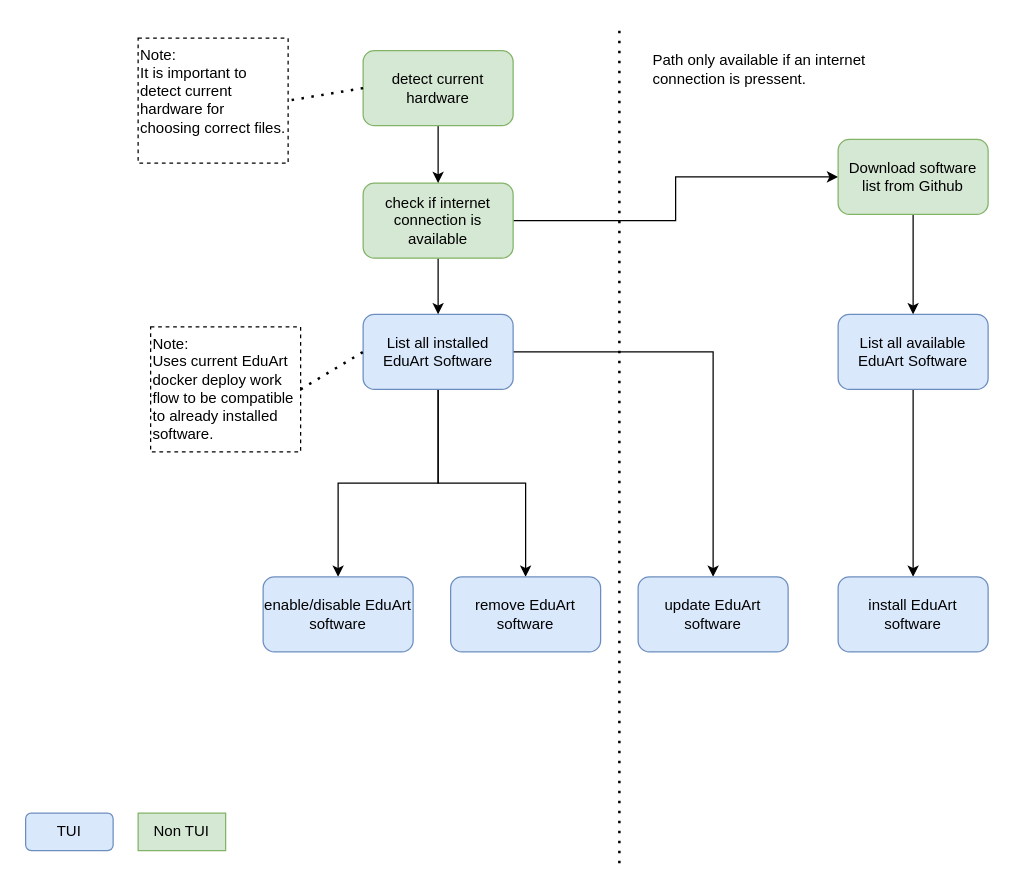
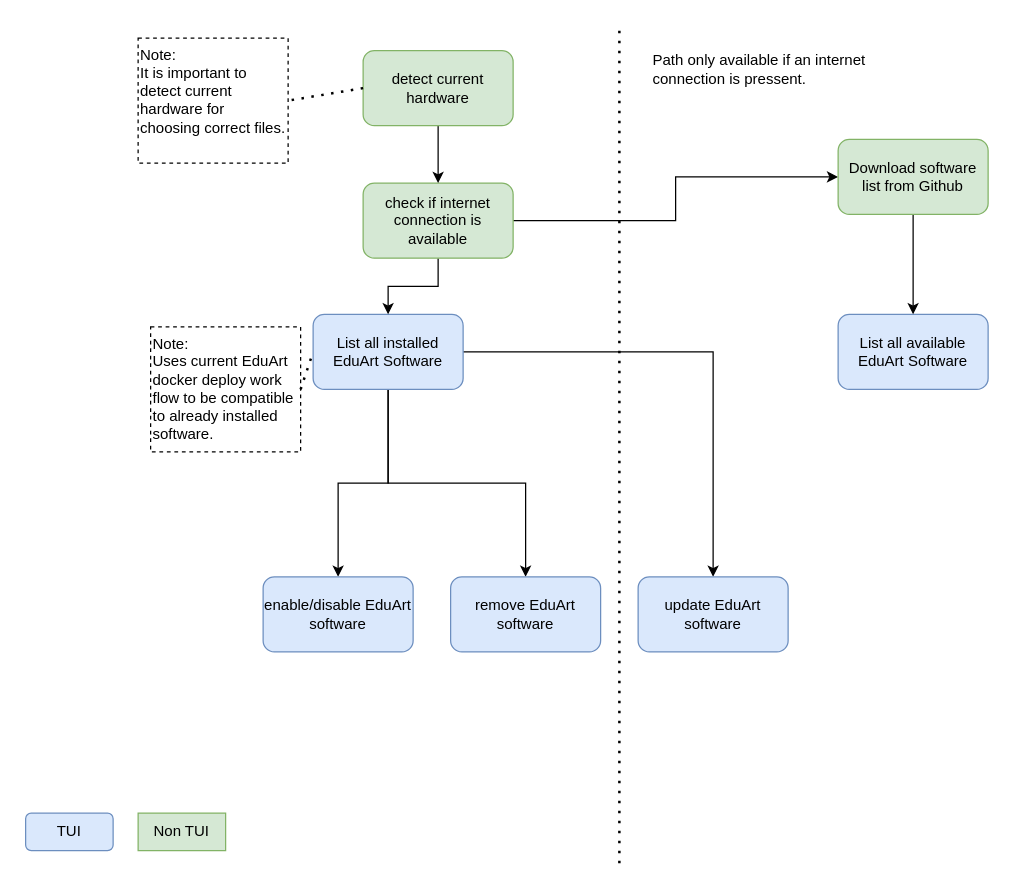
(438, 352) -> (388, 352)
(913, 479) -> none
(913, 614) -> none
